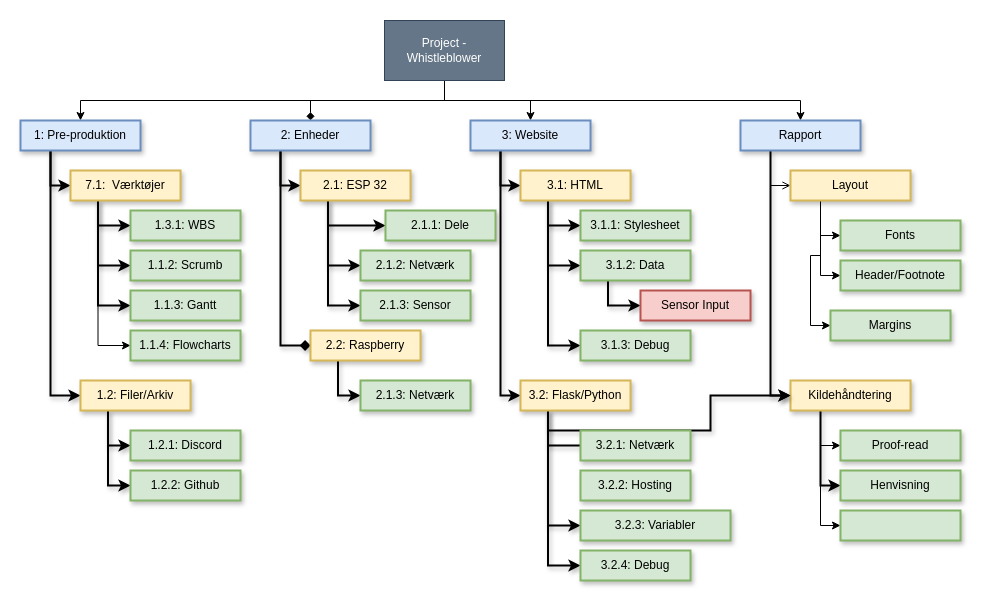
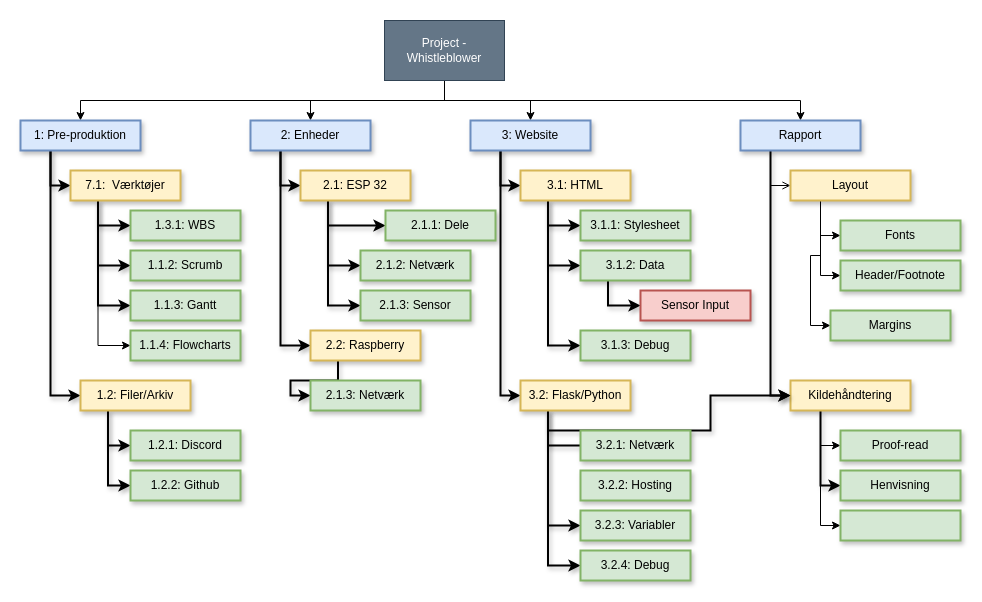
(311, 112) -> (311, 112)
(299, 346) -> (300, 346)
(416, 396) -> (366, 396)
(656, 526) -> (636, 526)
